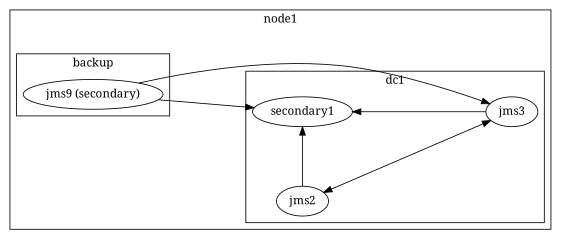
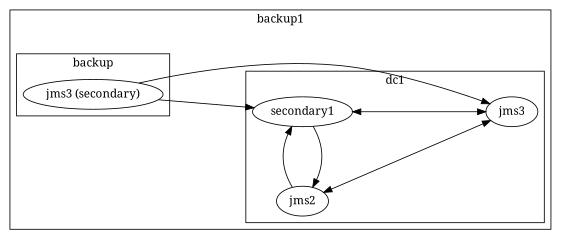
(280, 19) -> (280, 19)
(93, 94) -> (93, 94)
none -> (419, 112)
none -> (322, 153)
